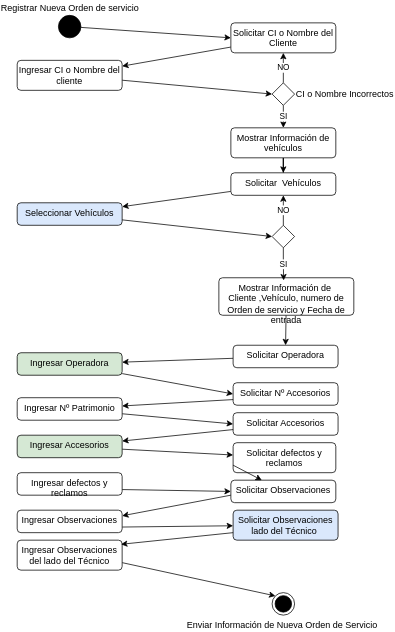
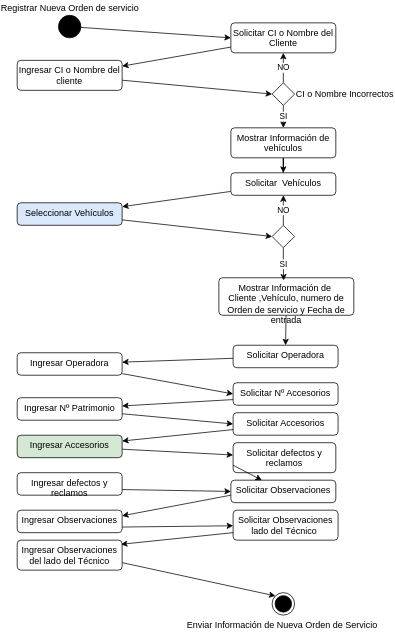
(69, 364) -> (69, 364)
(285, 525) -> (285, 525)
